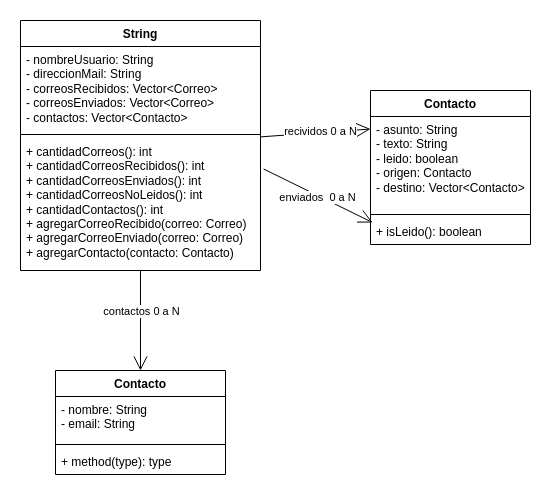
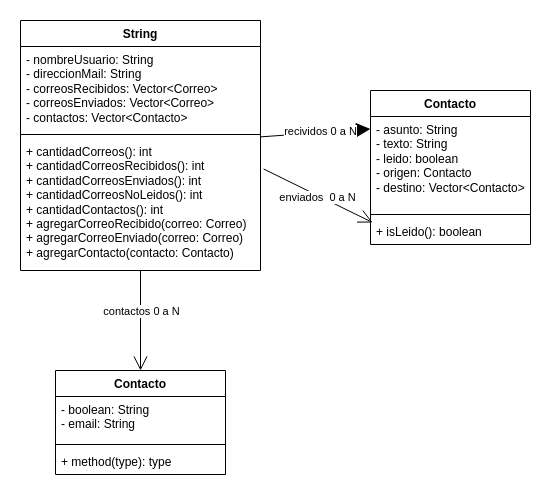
(361, 130) -> (355, 130)
(109, 418) -> (111, 418)
